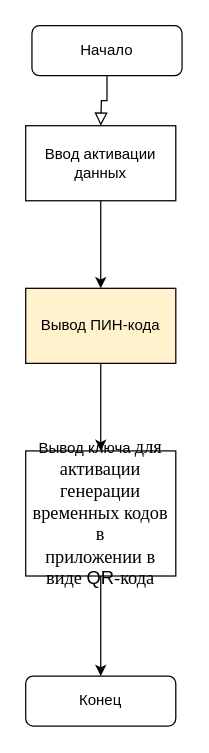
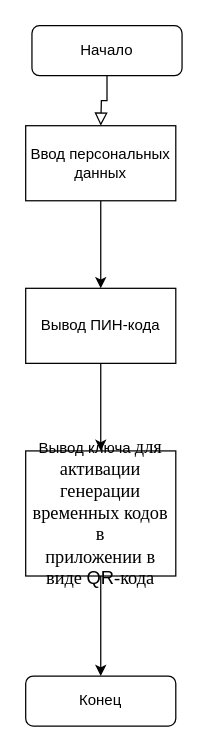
(101, 163) -> (101, 163)
(101, 326) -> (101, 326)
